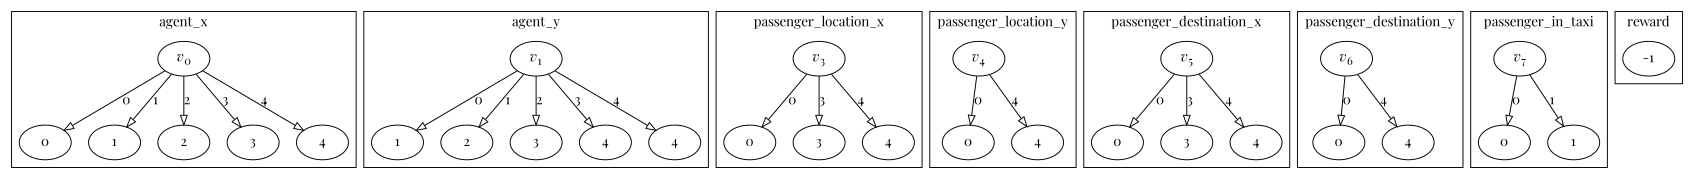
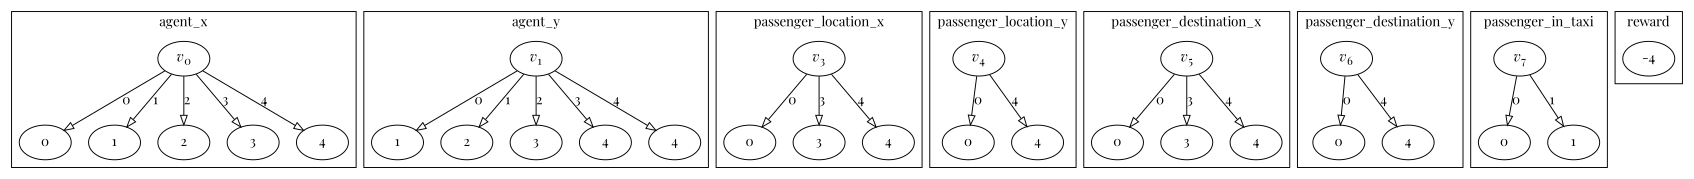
(1649, 59) -> (1649, 59)
